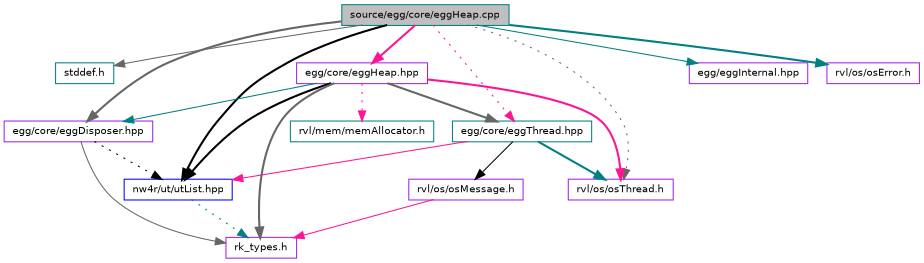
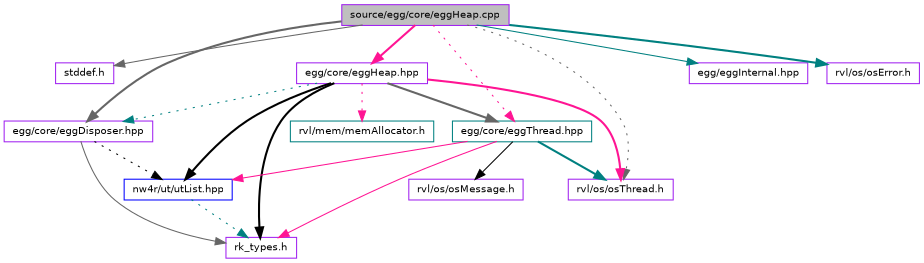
(425, 15) -> (425, 15)
(85, 73) -> (85, 73)
(269, 74) -> none
(225, 101) -> (225, 101)
(271, 141) -> (271, 141)
(369, 217) -> (391, 183)
